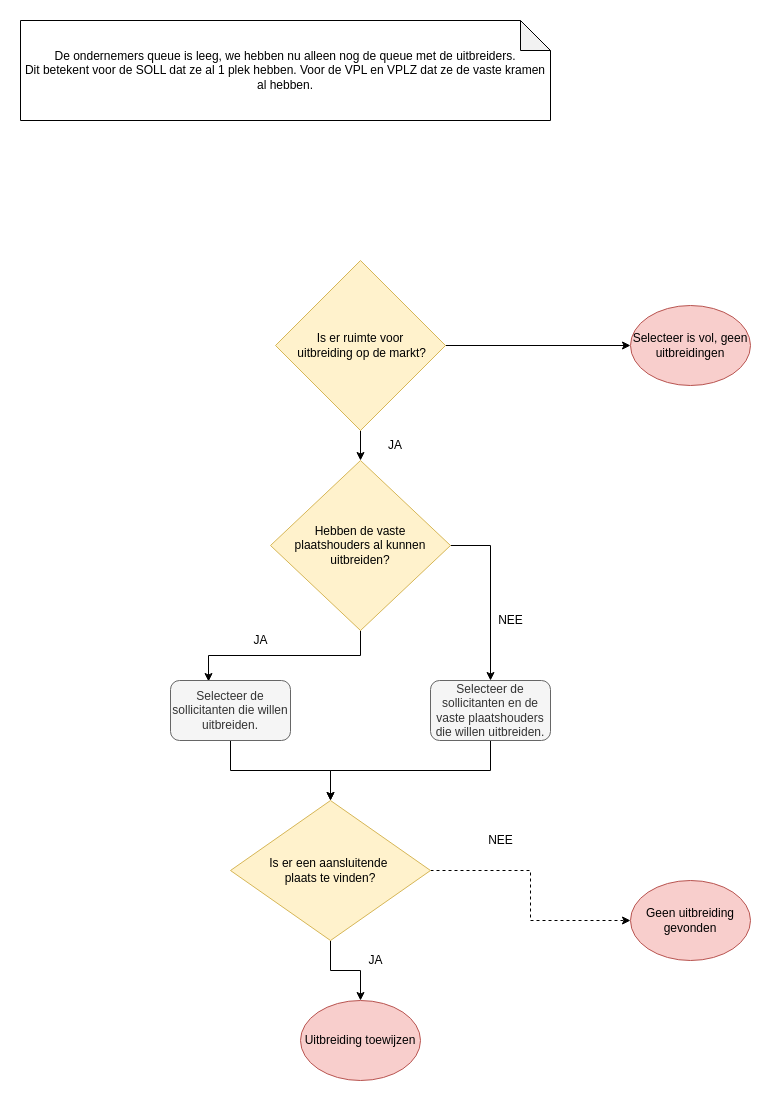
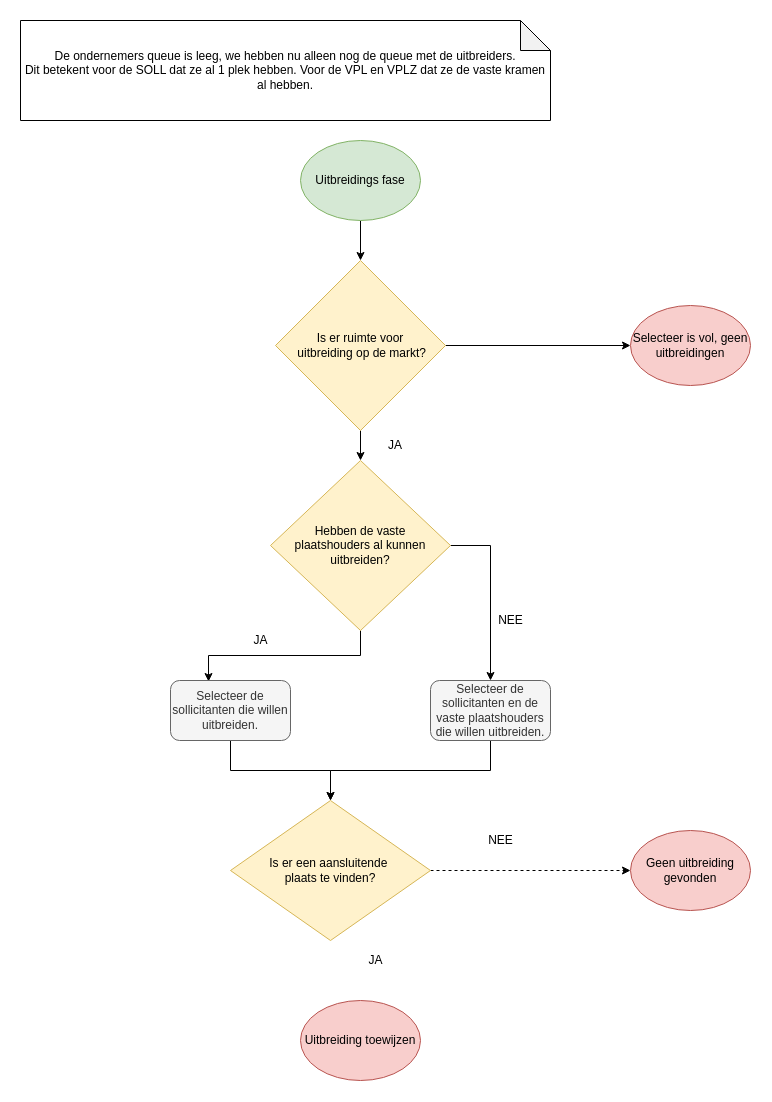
none -> (361, 181)
none -> (361, 237)
(691, 921) -> (691, 871)
(342, 971) -> none
